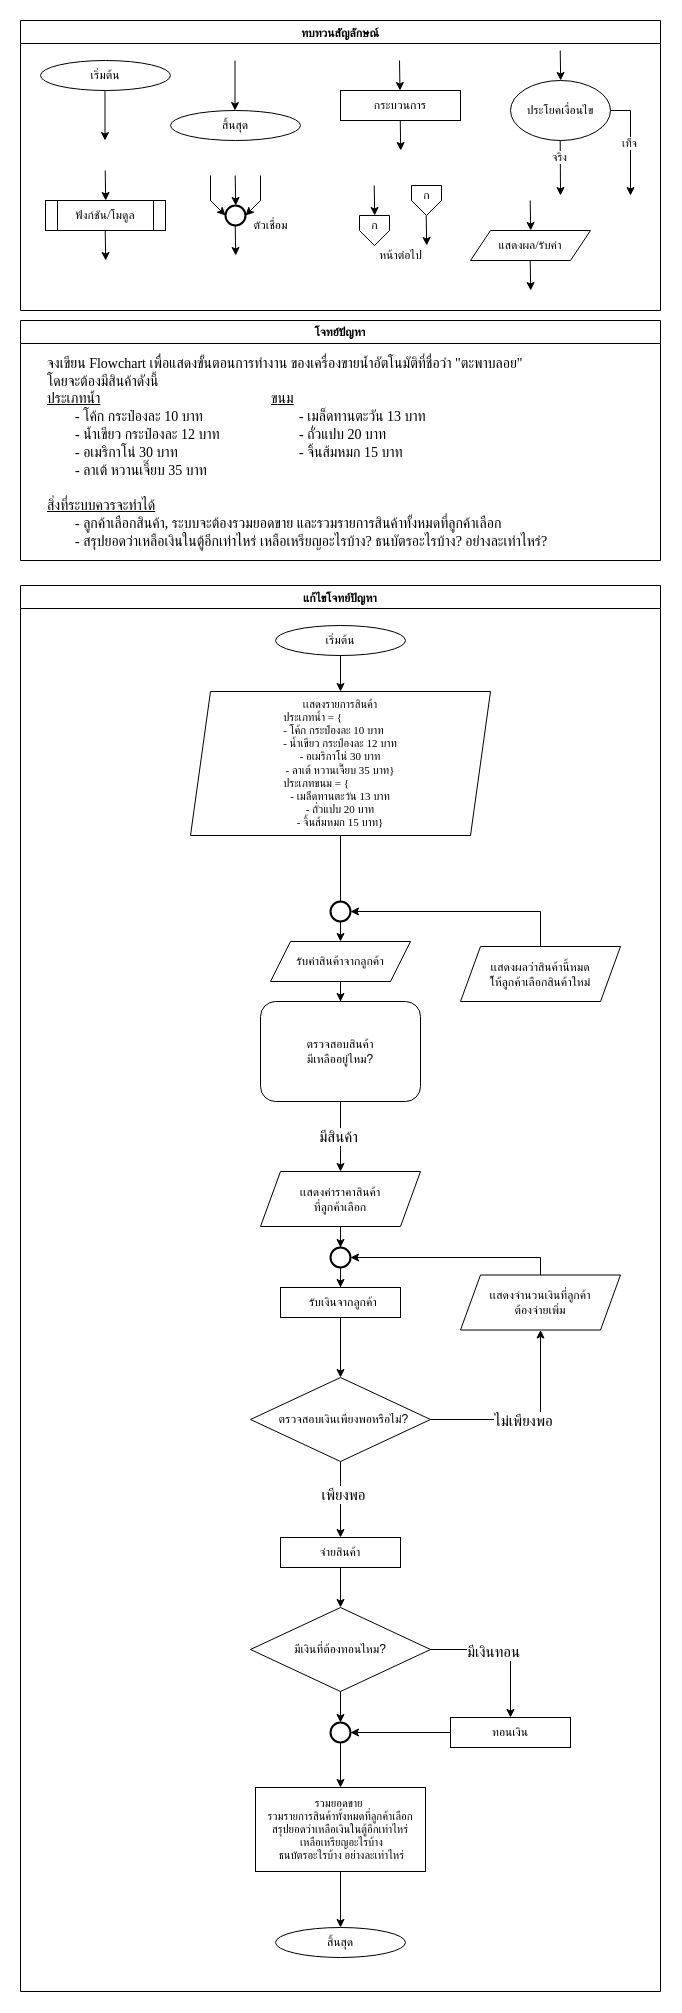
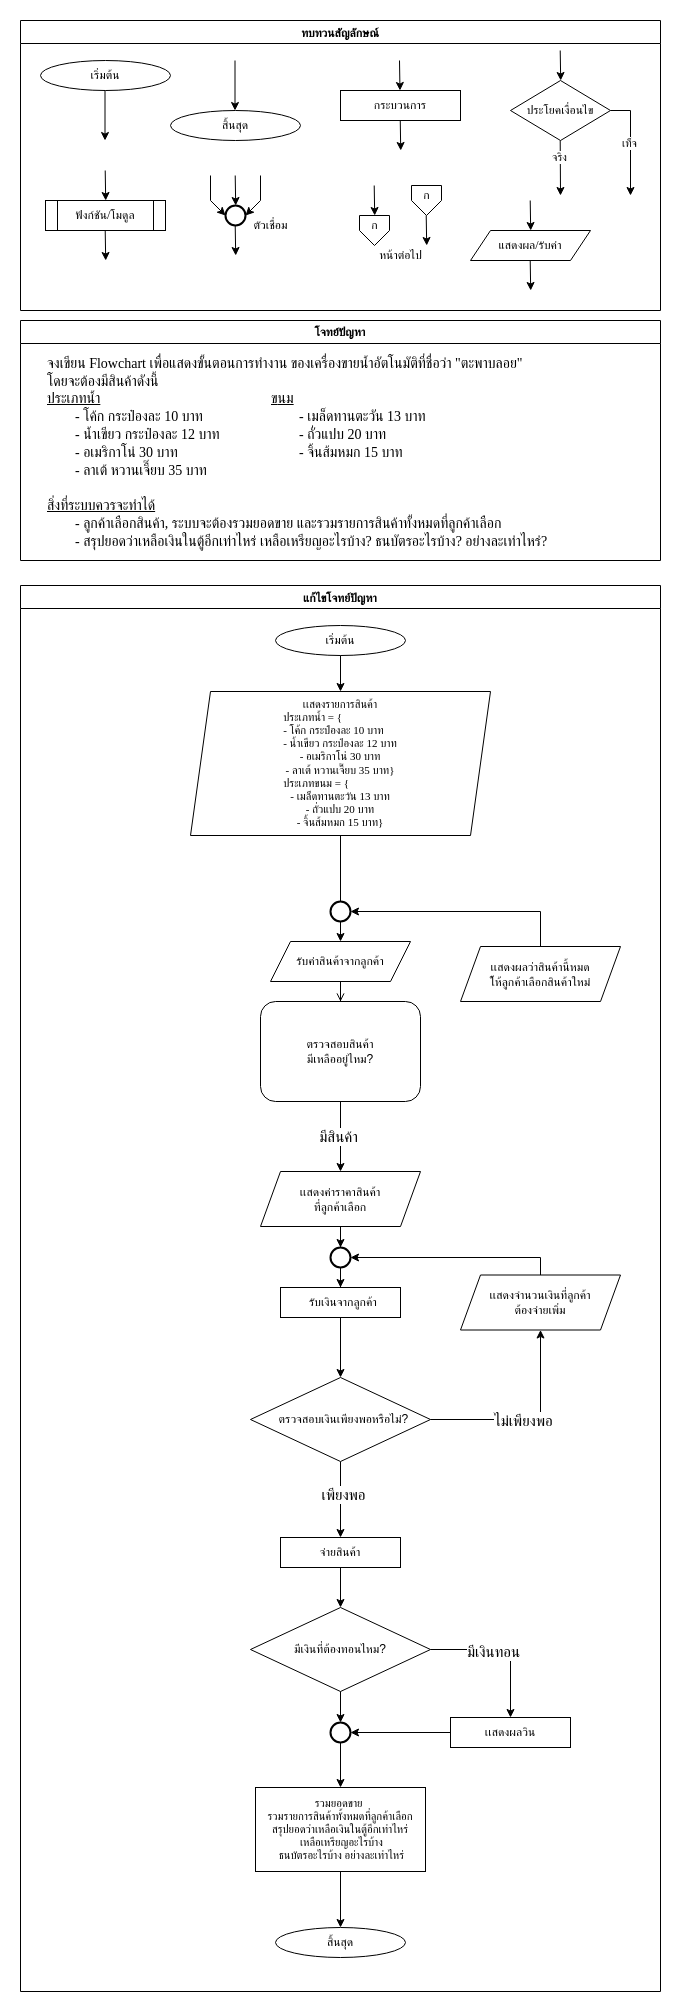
(561, 111) -> (561, 111)
(341, 993) -> (341, 995)
(511, 1733) -> (511, 1733)
